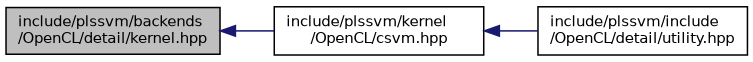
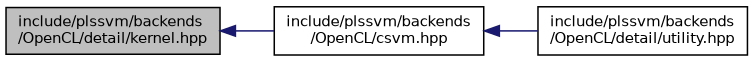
(379, 31) -> (379, 31)
(643, 31) -> (643, 31)
